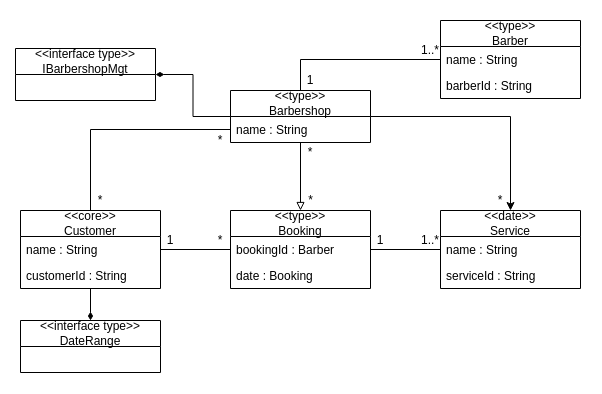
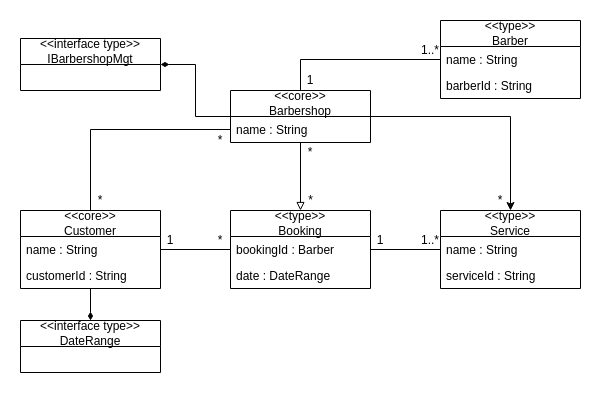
(86, 75) -> (91, 65)
(301, 104) -> (301, 104)
(511, 224) -> (511, 224)
(277, 277) -> (286, 277)
